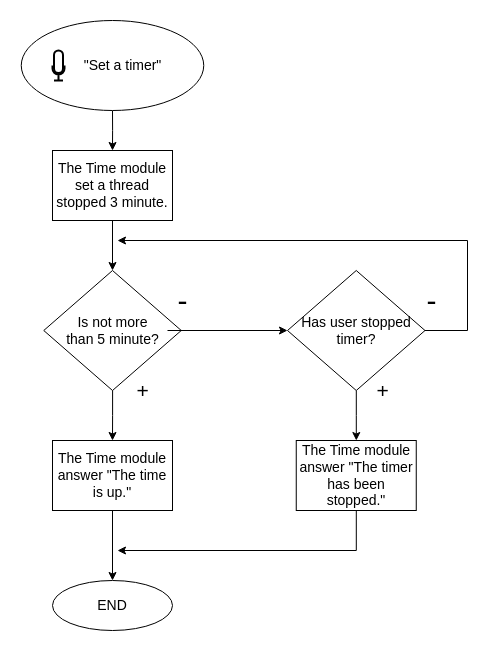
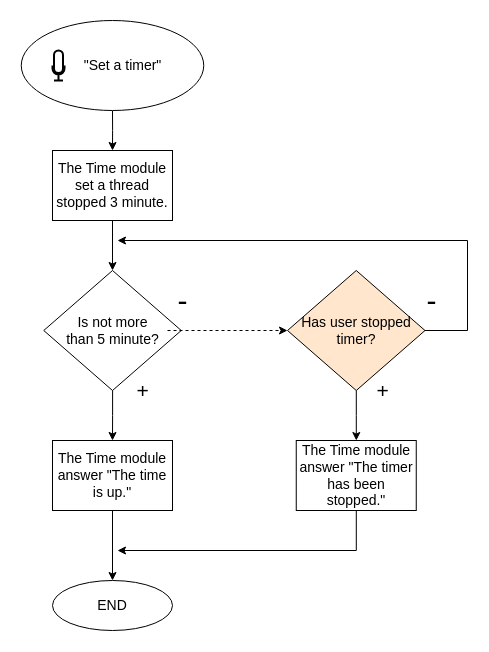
(224, 331) -> (224, 331)
(356, 331) -> (356, 331)
